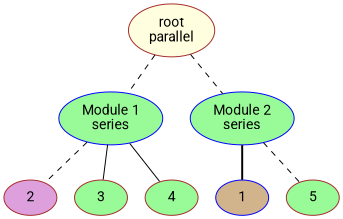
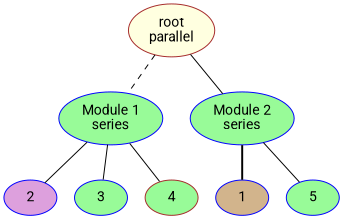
(207, 74) -> (207, 74)
(66, 162) -> (66, 162)
(281, 162) -> (281, 162)
(30, 198) -> (30, 198)
(101, 198) -> (101, 198)
(313, 198) -> (313, 198)
